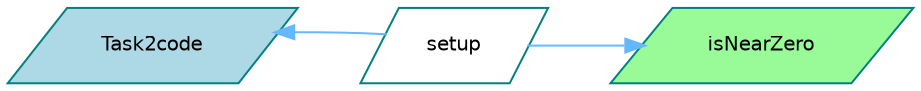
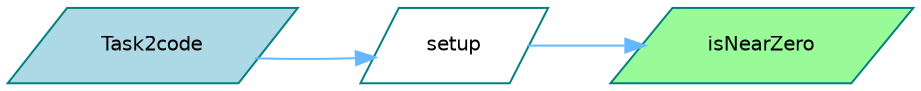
(341, 33) -> (305, 59)
